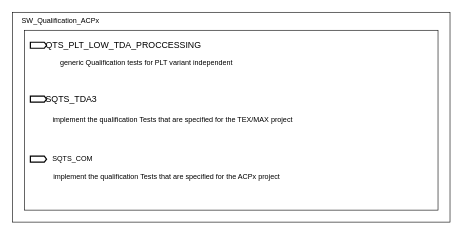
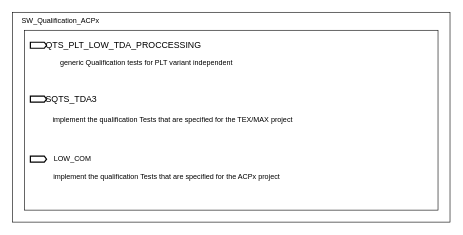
(73, 159) -> (73, 159)
